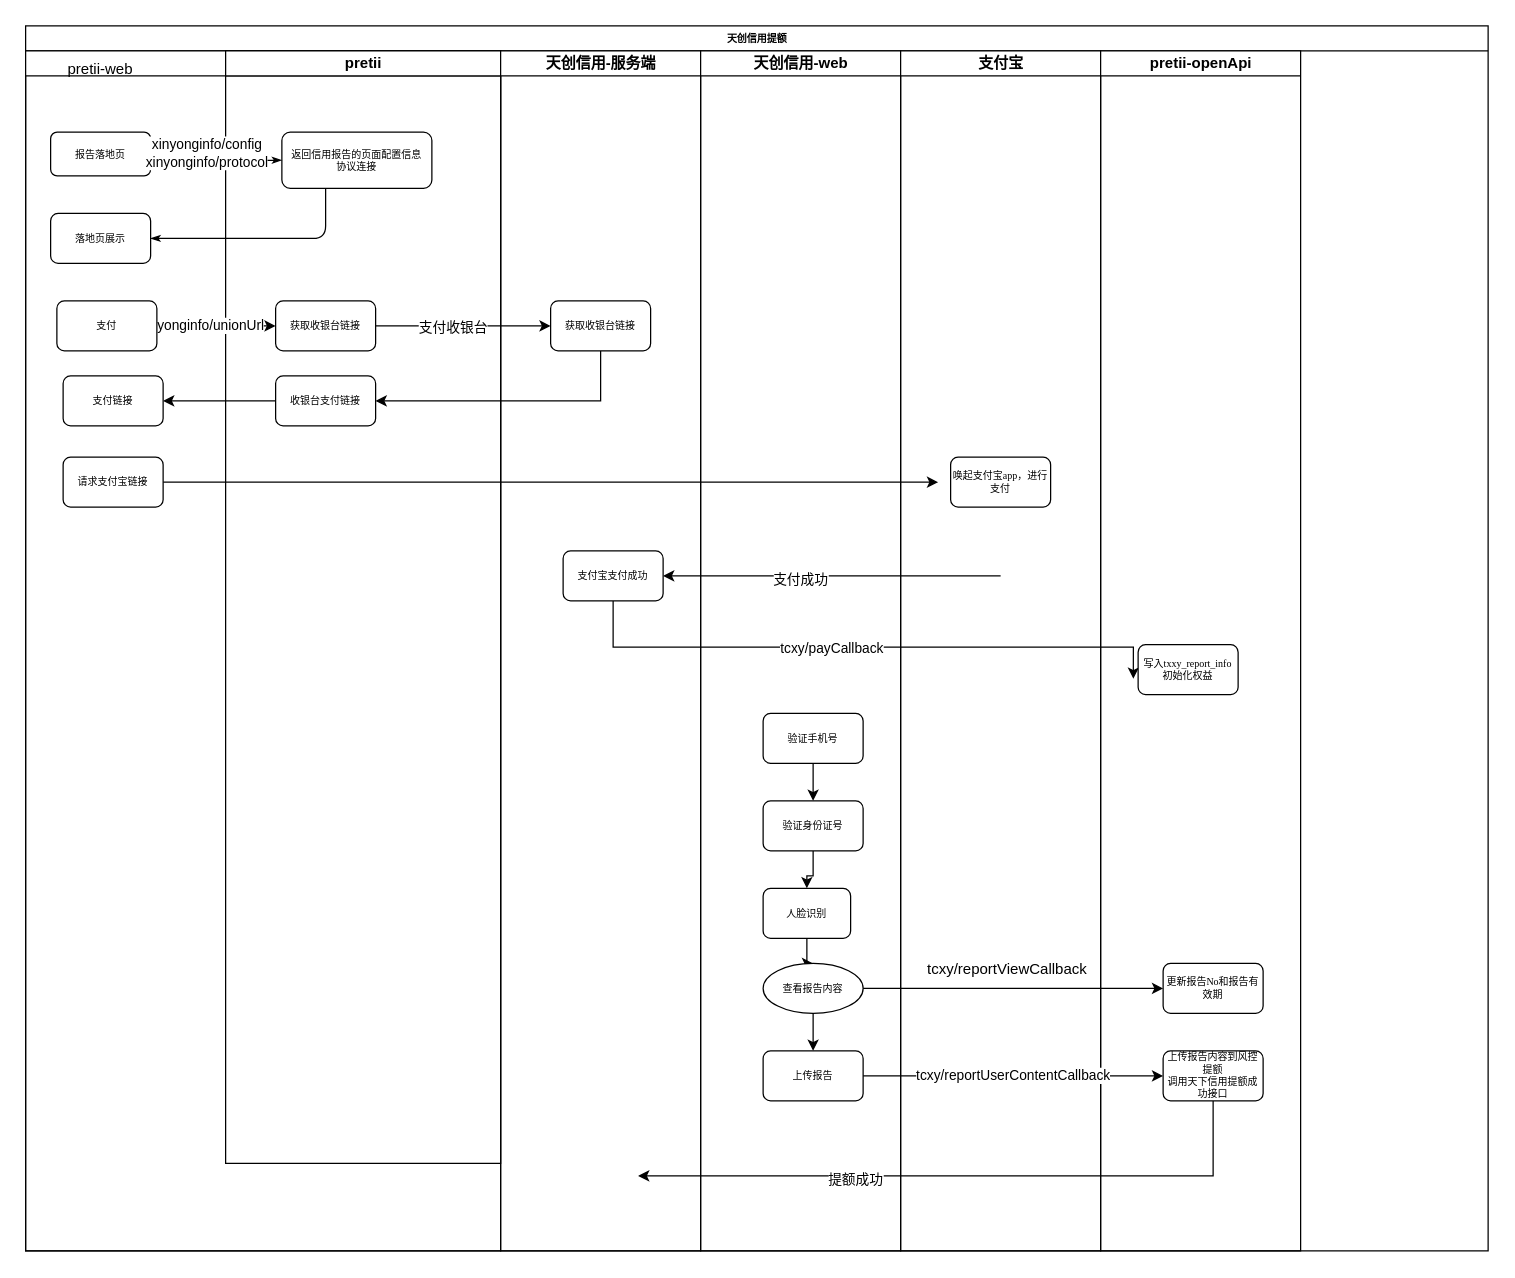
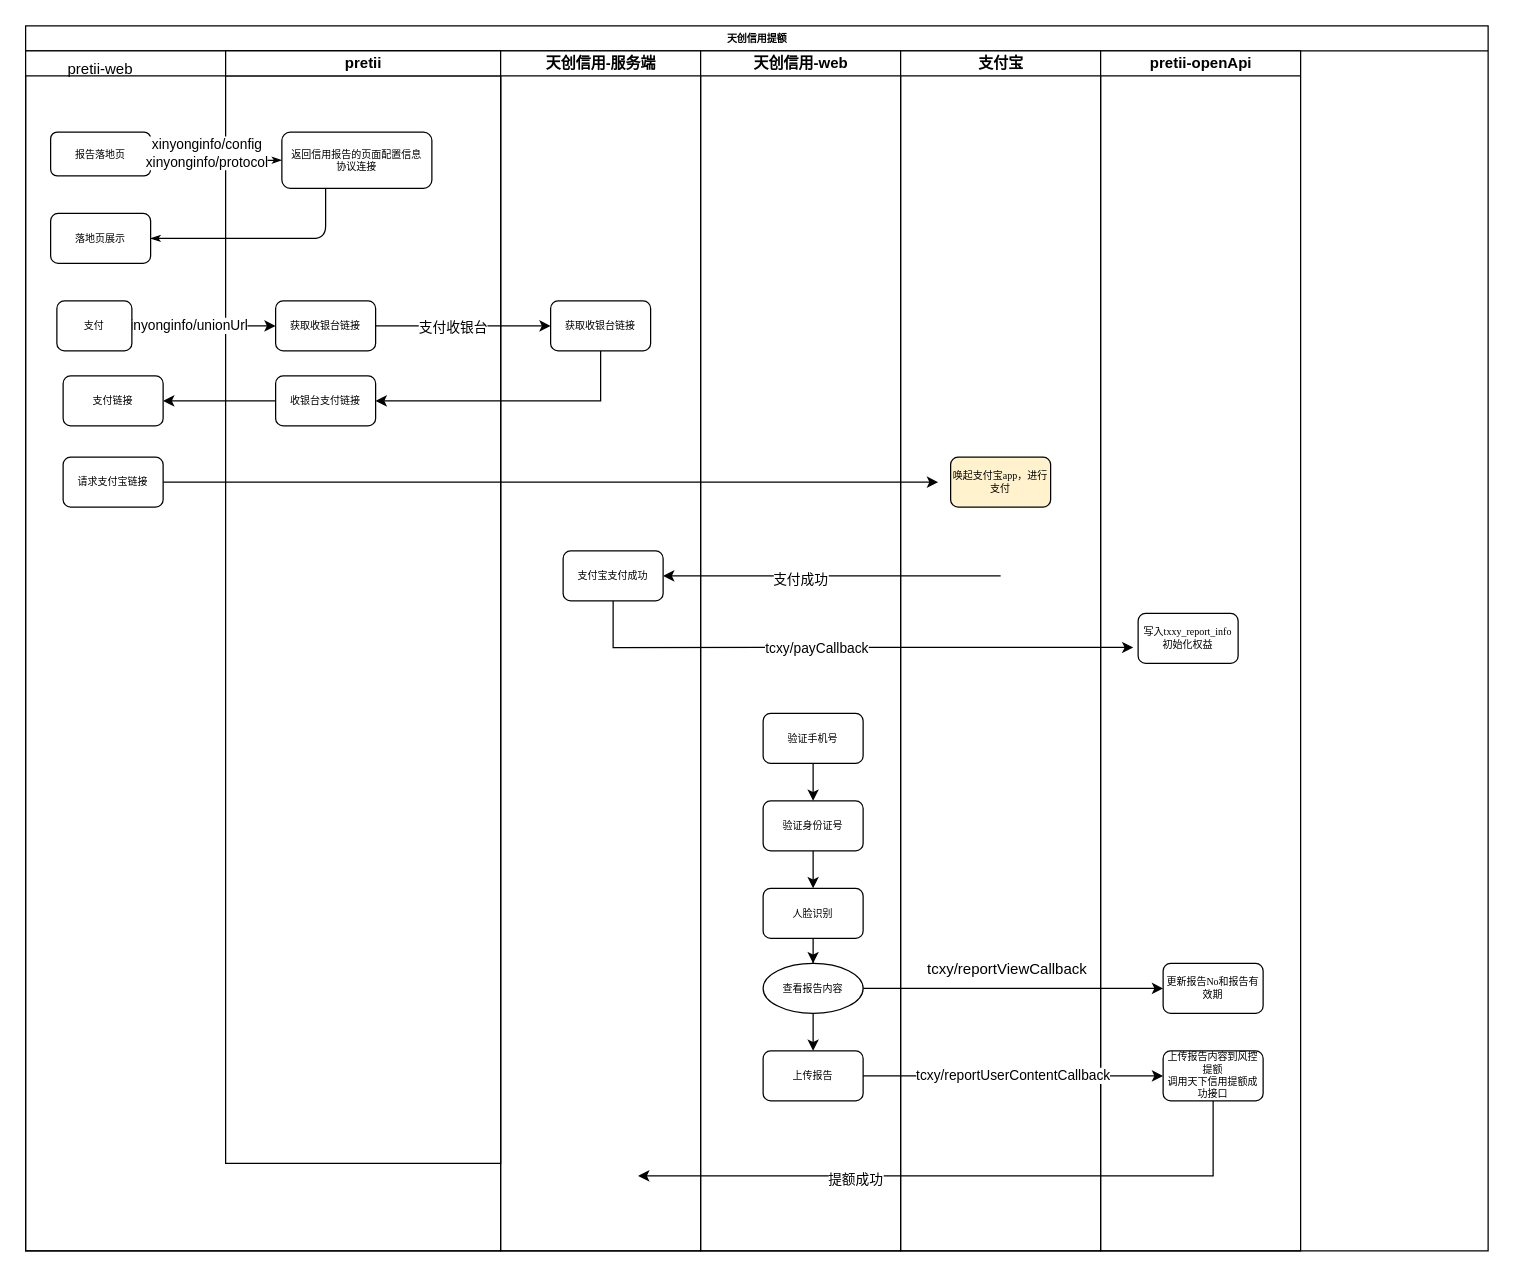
(107, 326) -> (94, 326)
(1001, 482) -> (1001, 482)
(1188, 669) -> (1188, 638)
(807, 913) -> (813, 913)
